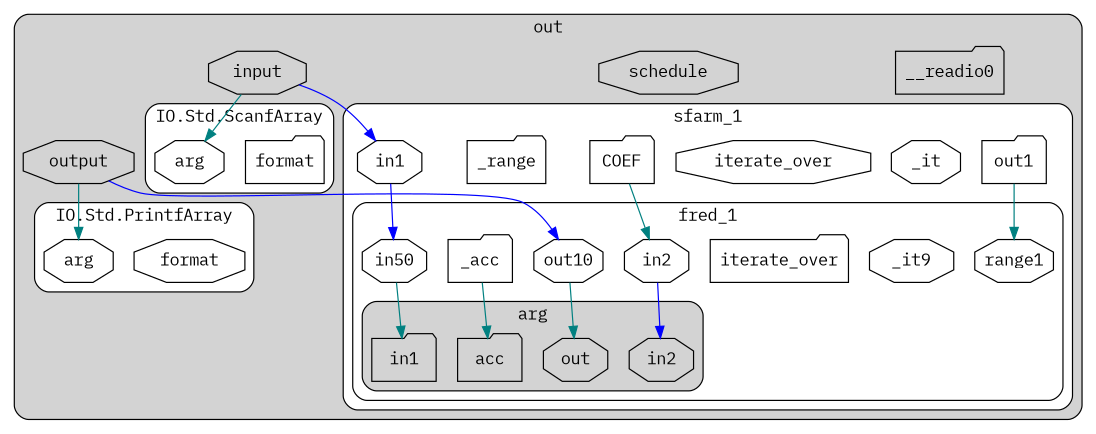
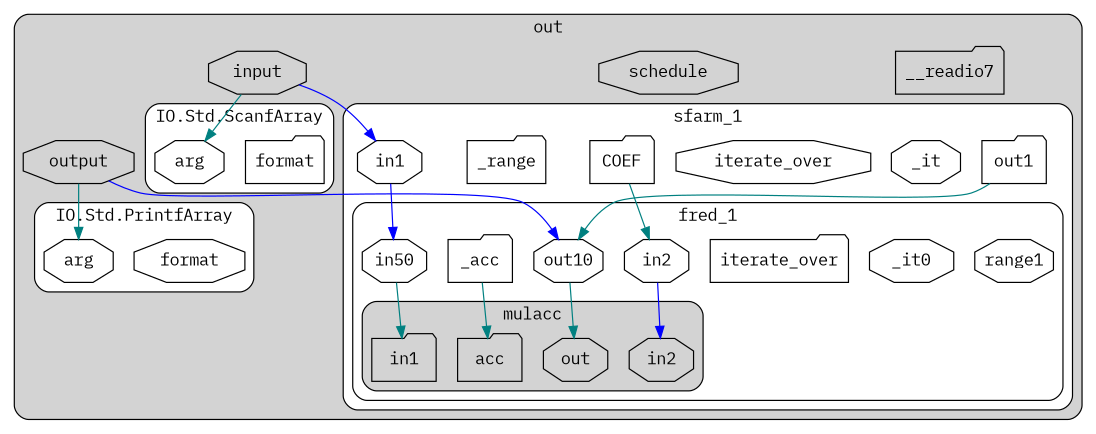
(950, 73) -> (950, 73)
(1014, 210) -> (762, 195)
(912, 261) -> (912, 261)
(533, 315) -> (533, 315)
